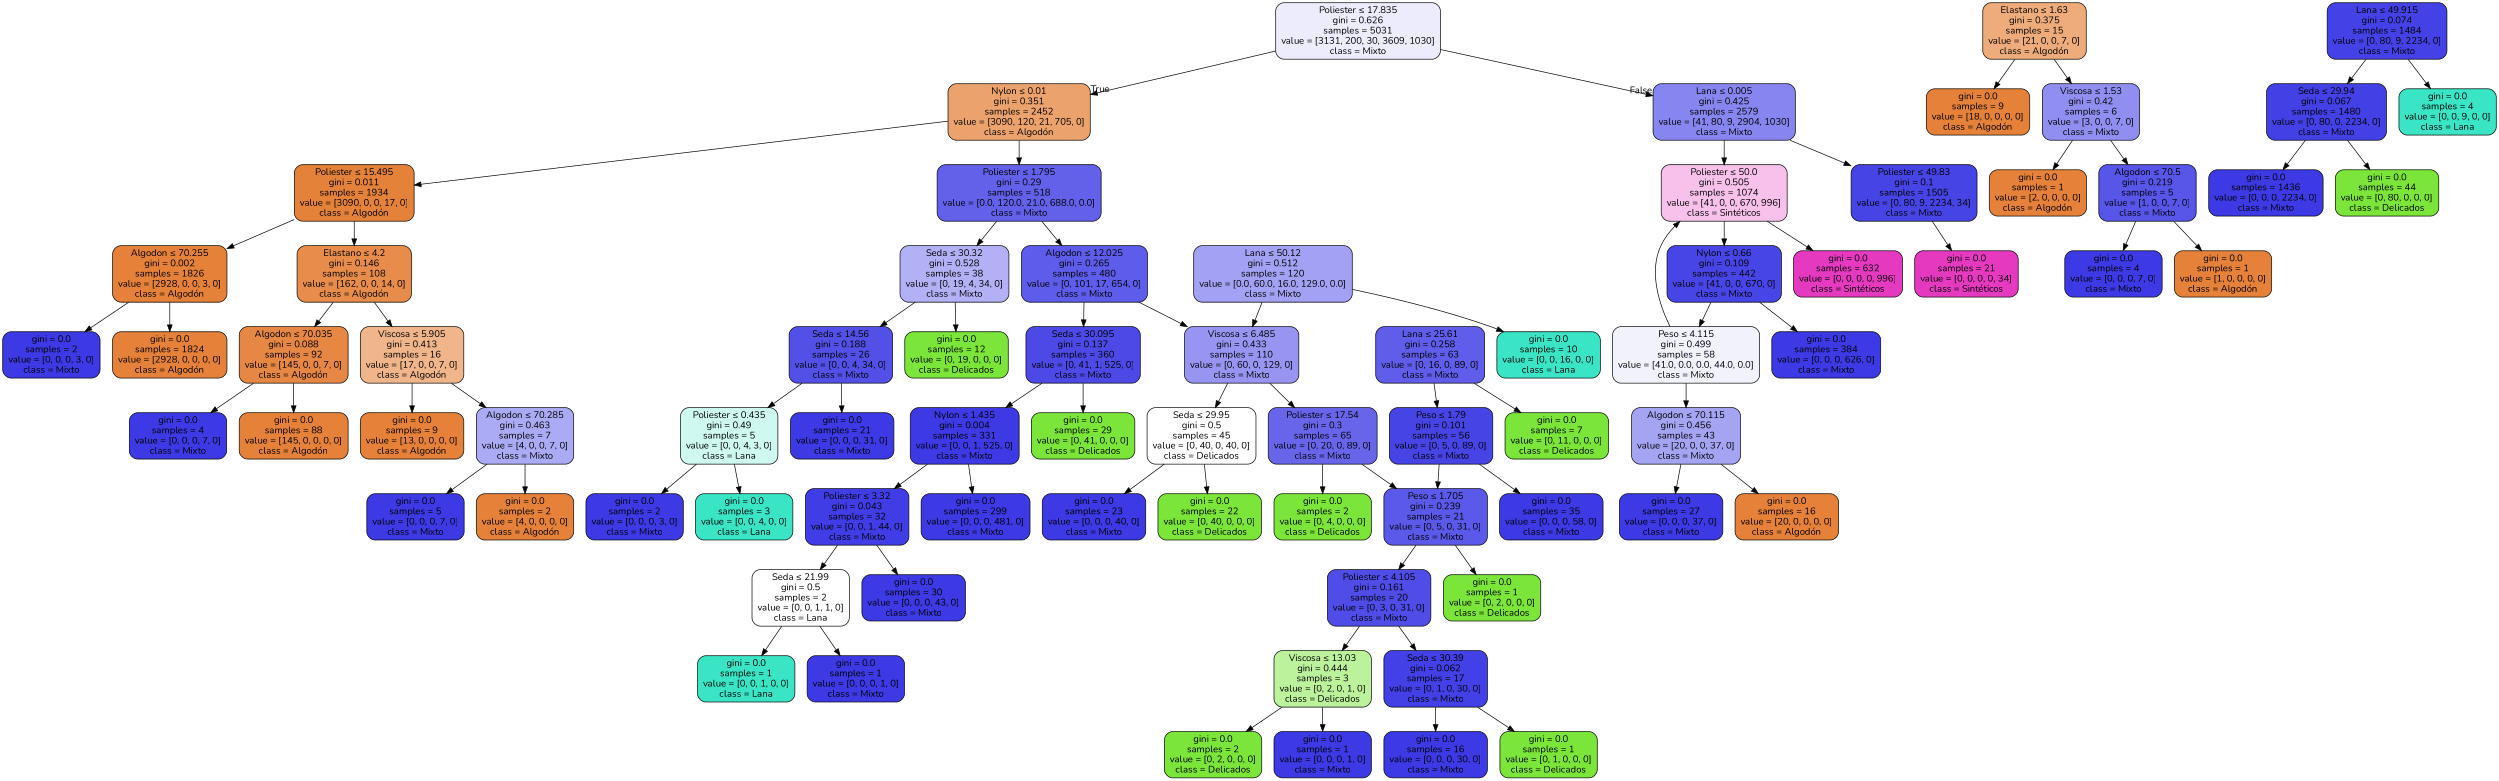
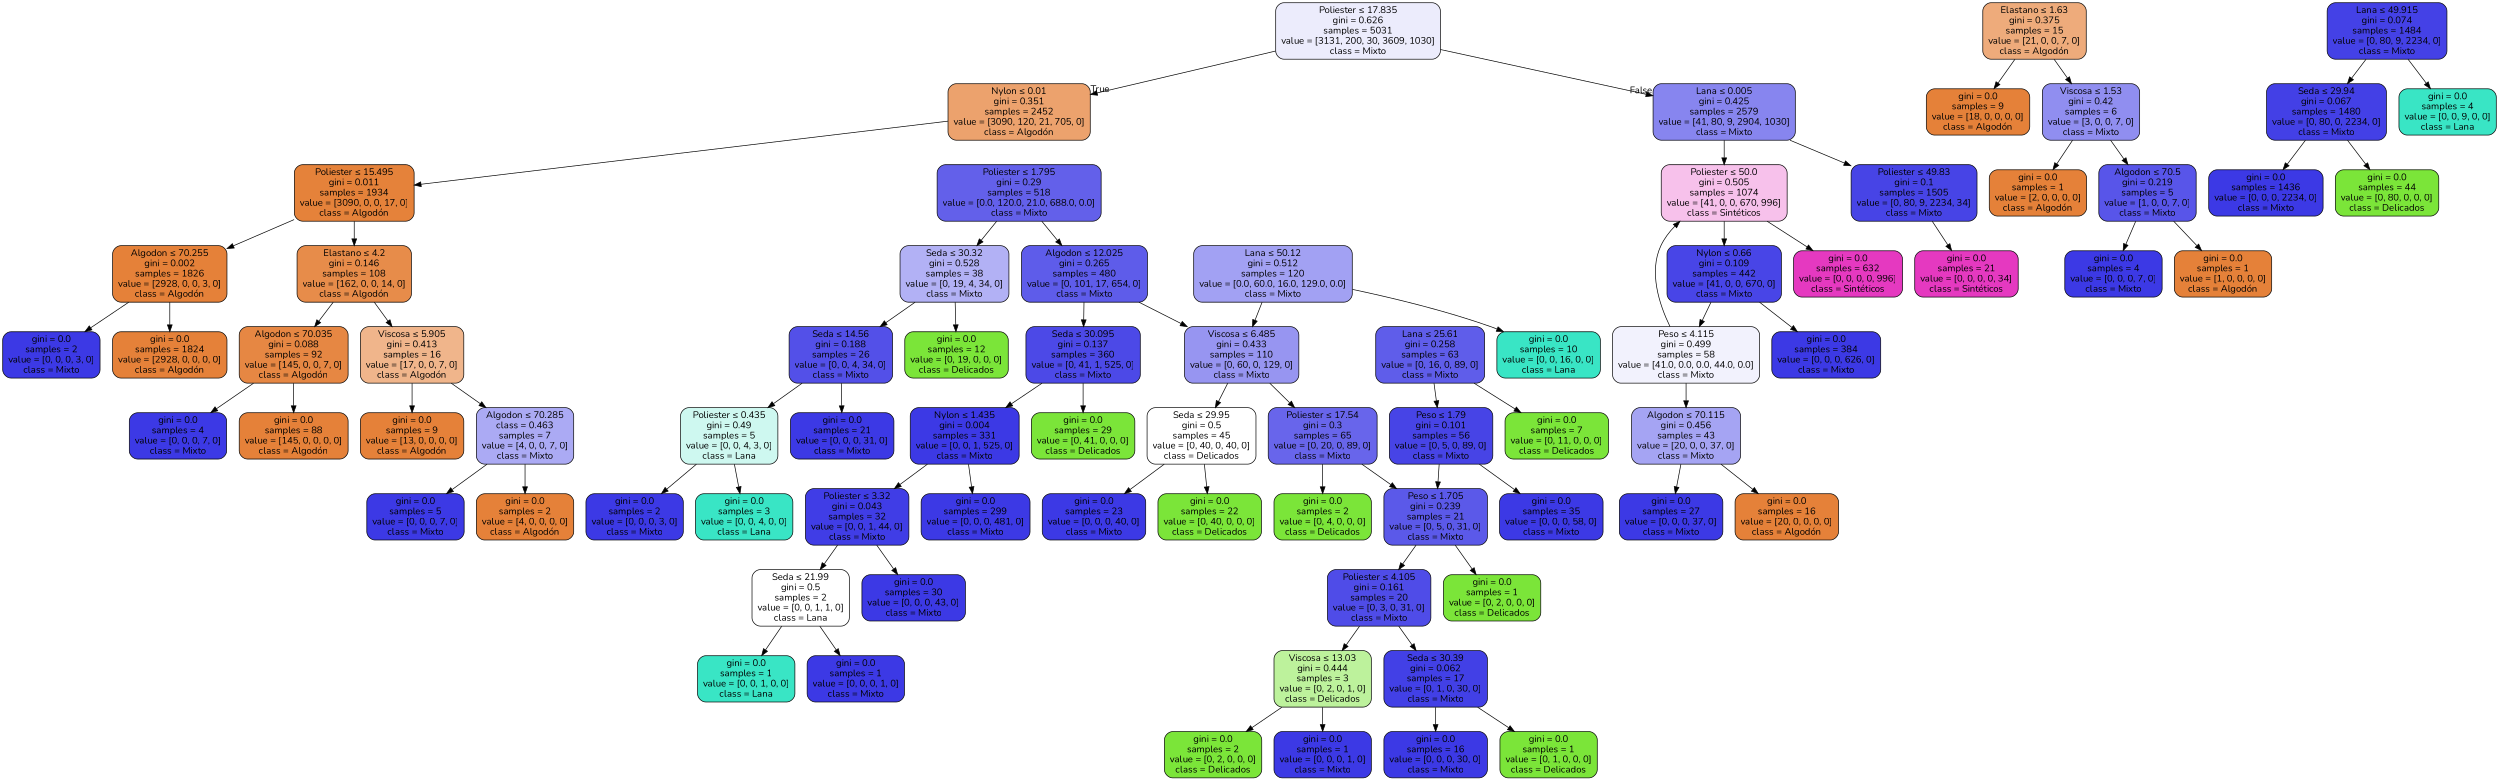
(1019, 149) -> none
(525, 425) -> (525, 425)
